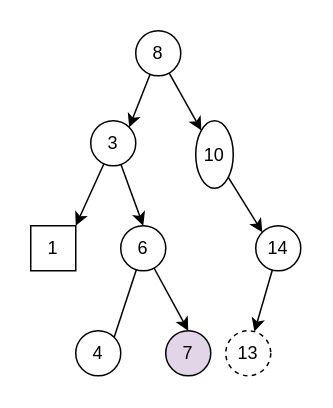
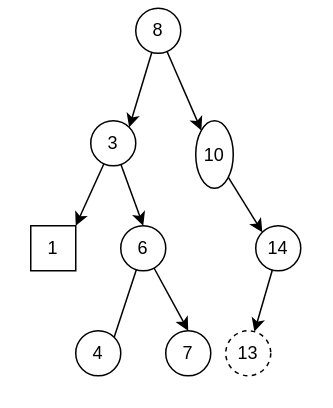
(158, 53) -> (158, 31)
(188, 353) -> (188, 353)
